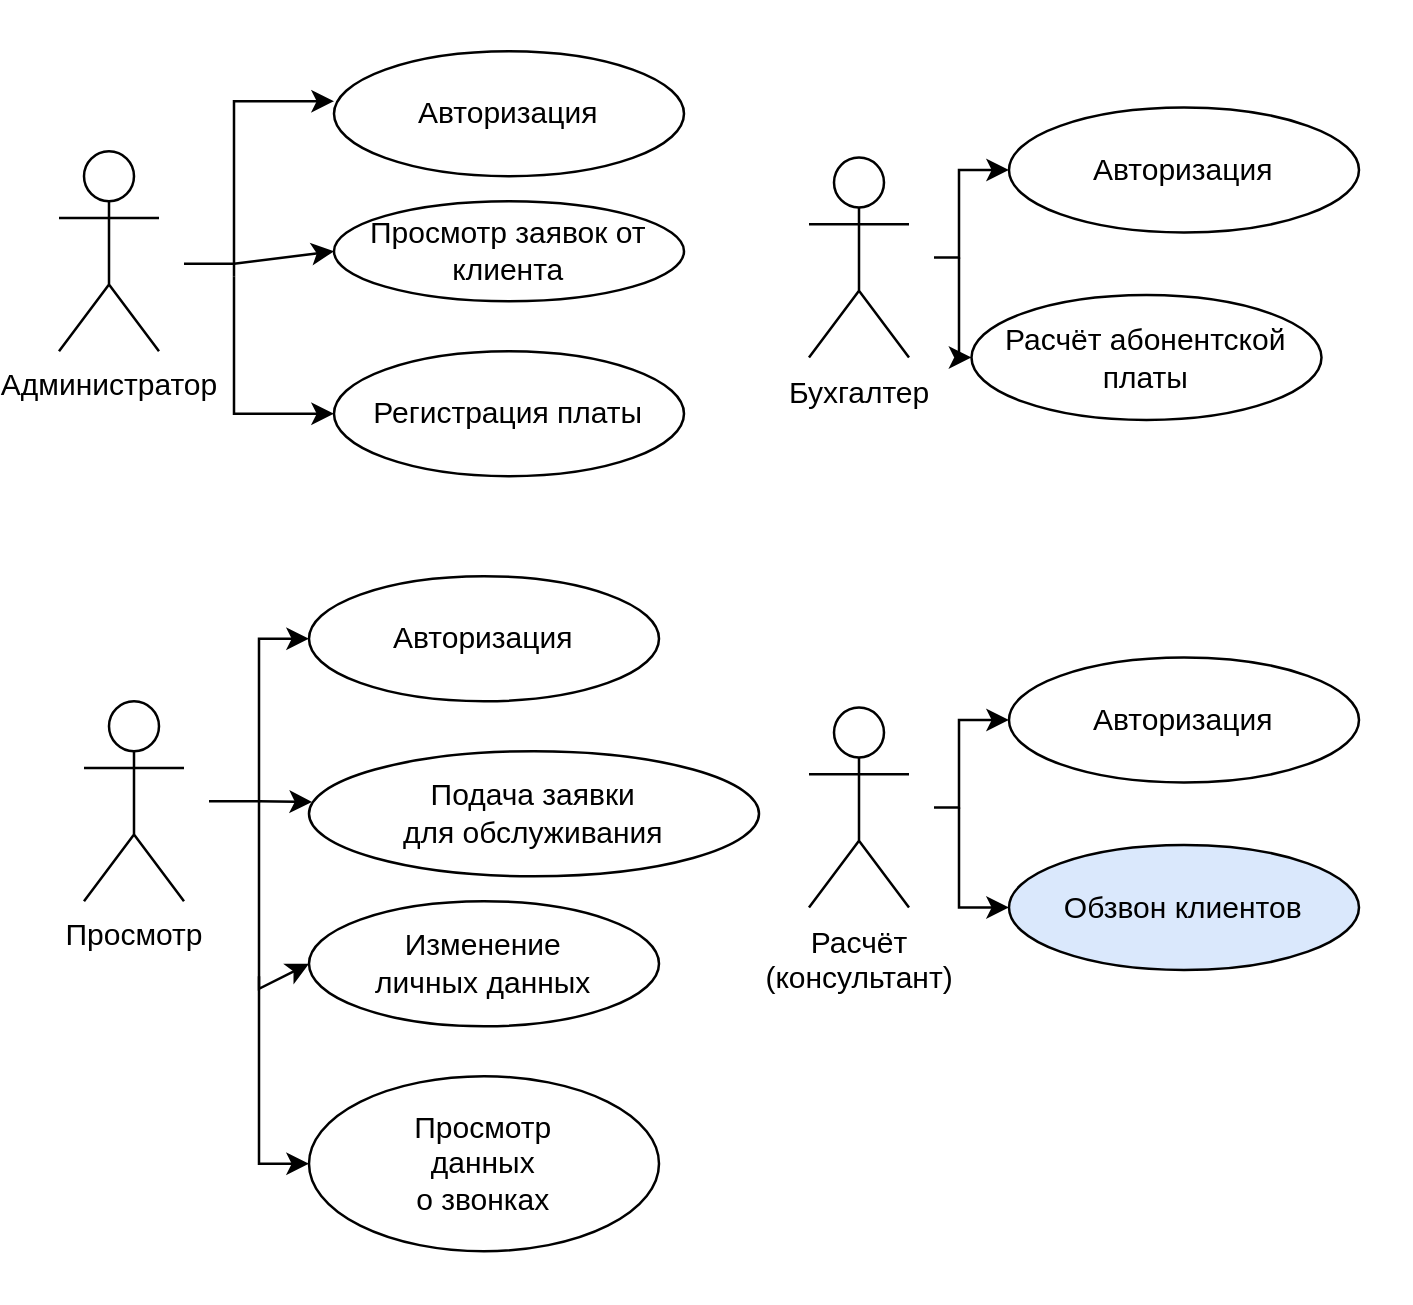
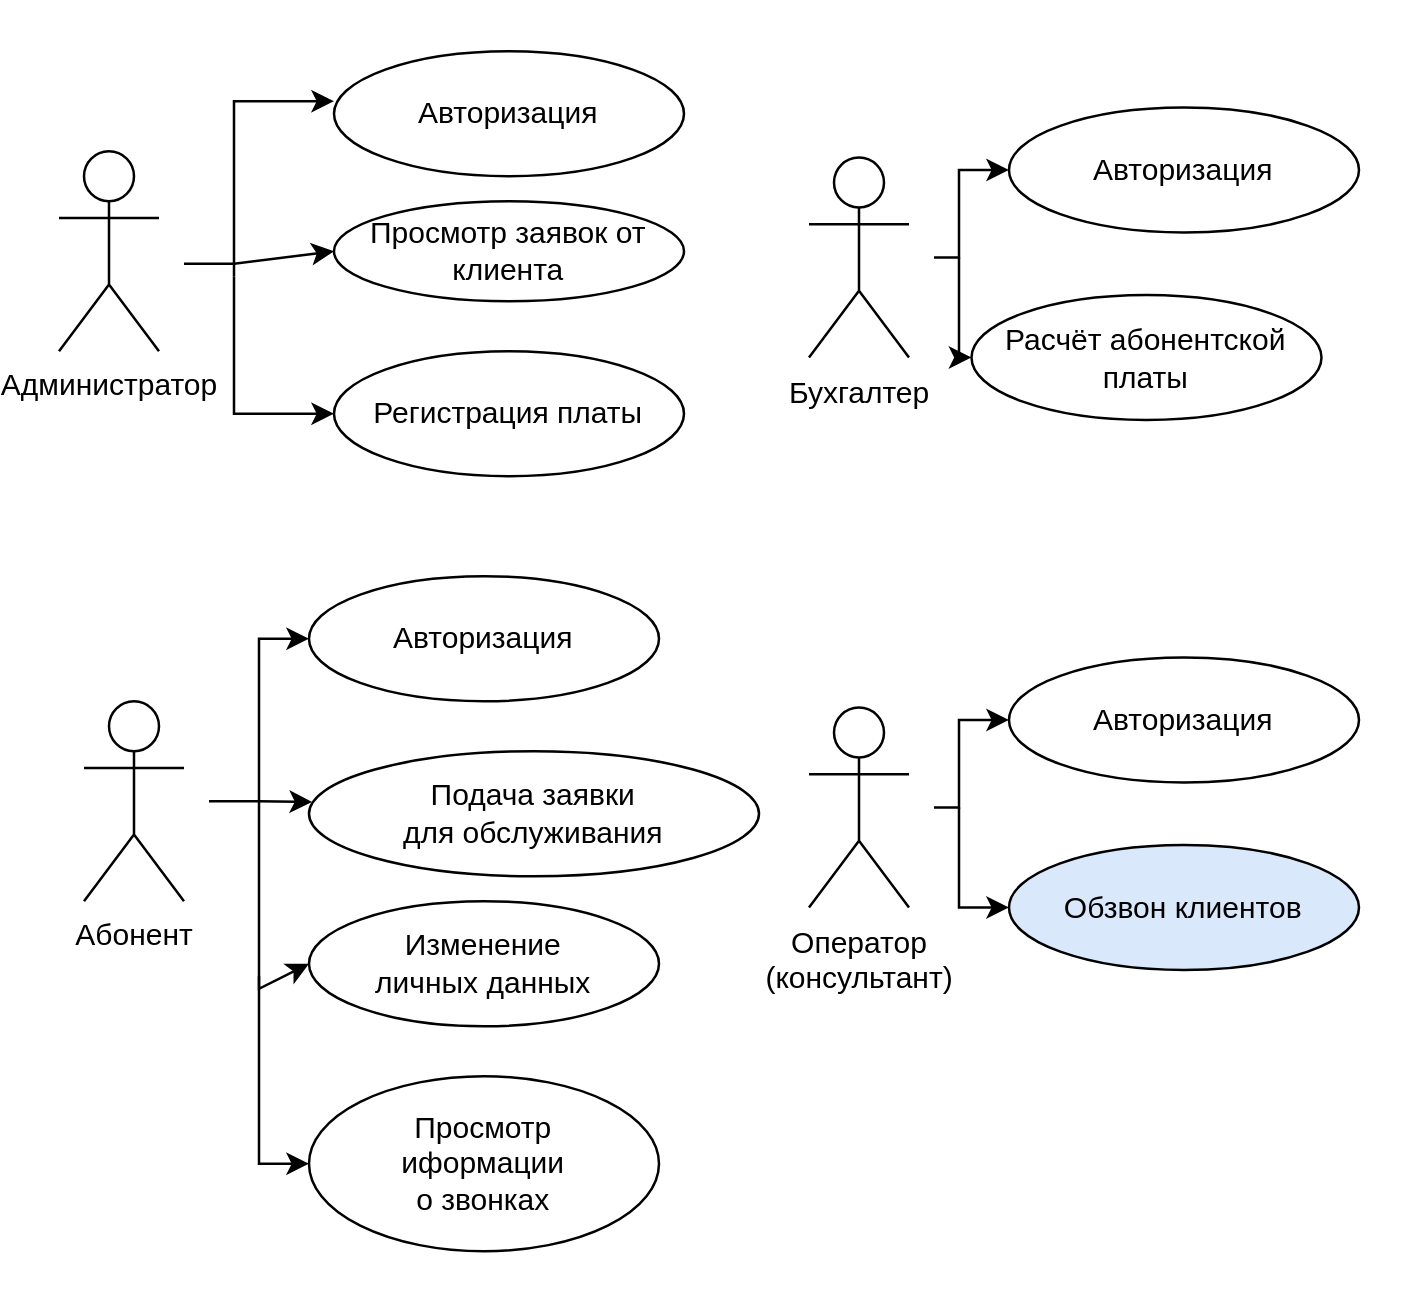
(135, 937) -> (135, 937)
(860, 962) -> (860, 962)
(484, 1164) -> (484, 1164)
